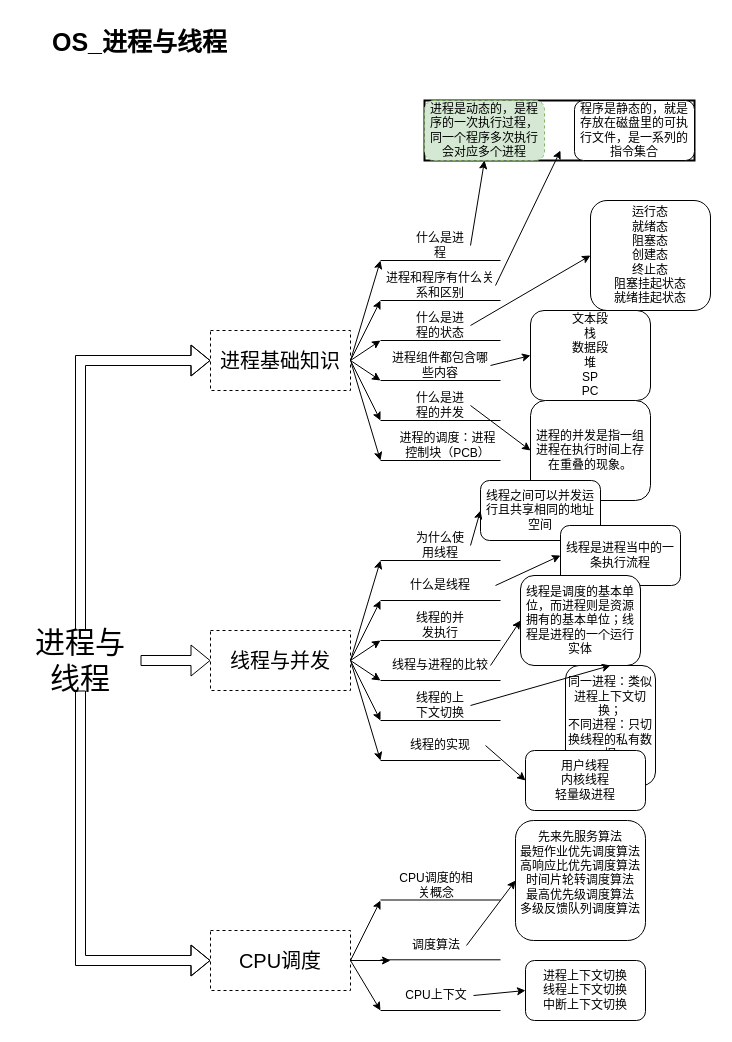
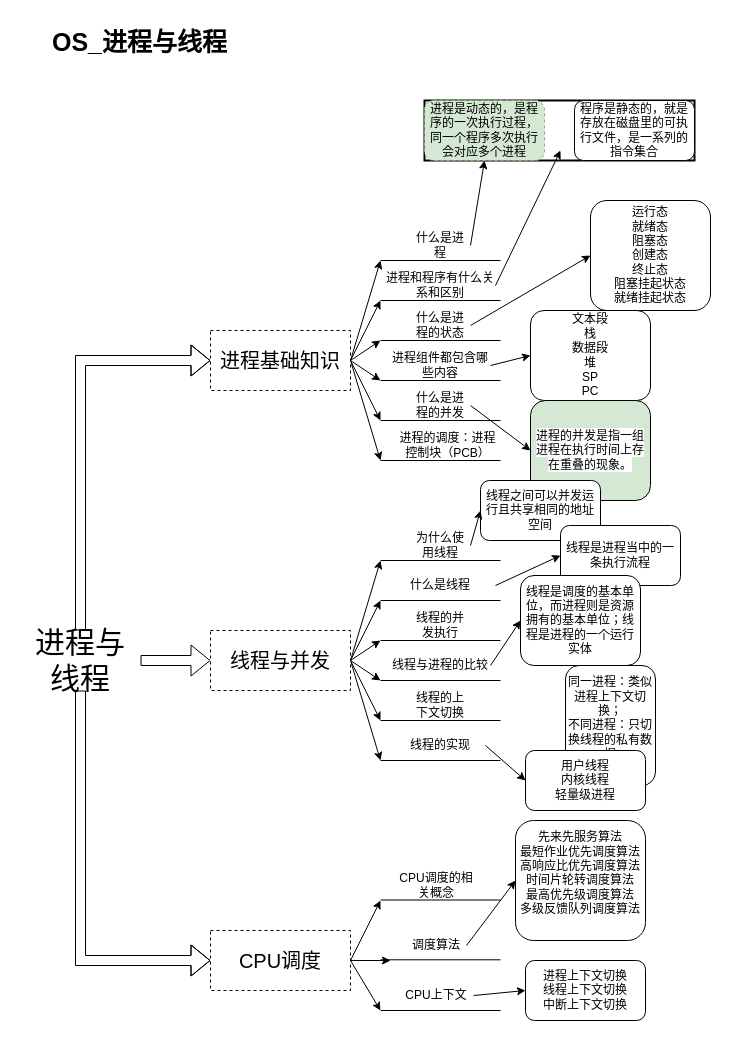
(591, 451) -> (591, 451)
(537, 687) -> none
